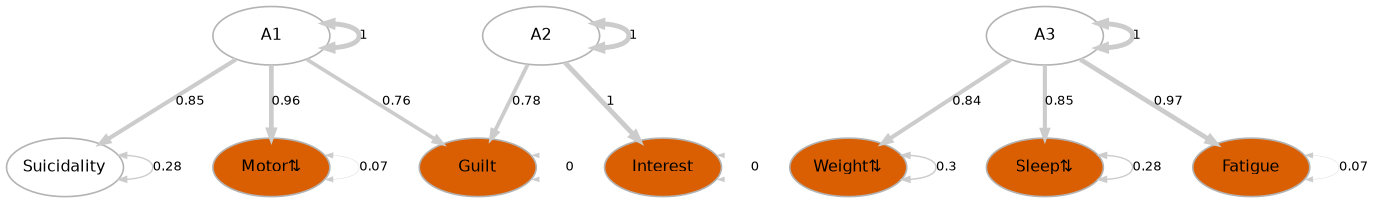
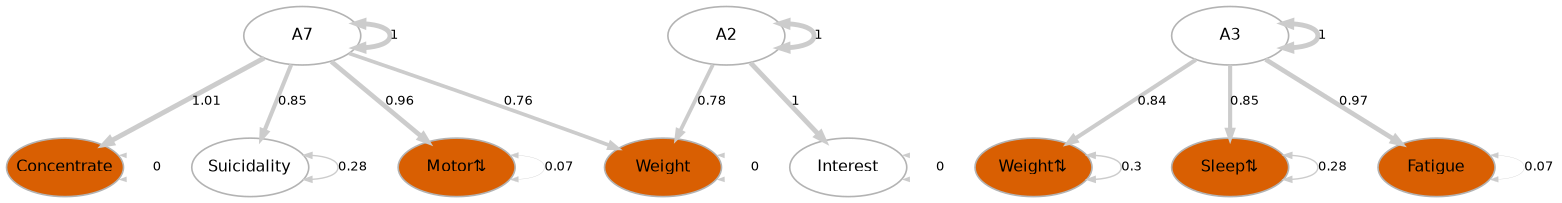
(271, 36) -> (302, 36)
none -> (65, 167)
(478, 167) -> (663, 167)
(663, 167) -> (848, 167)
